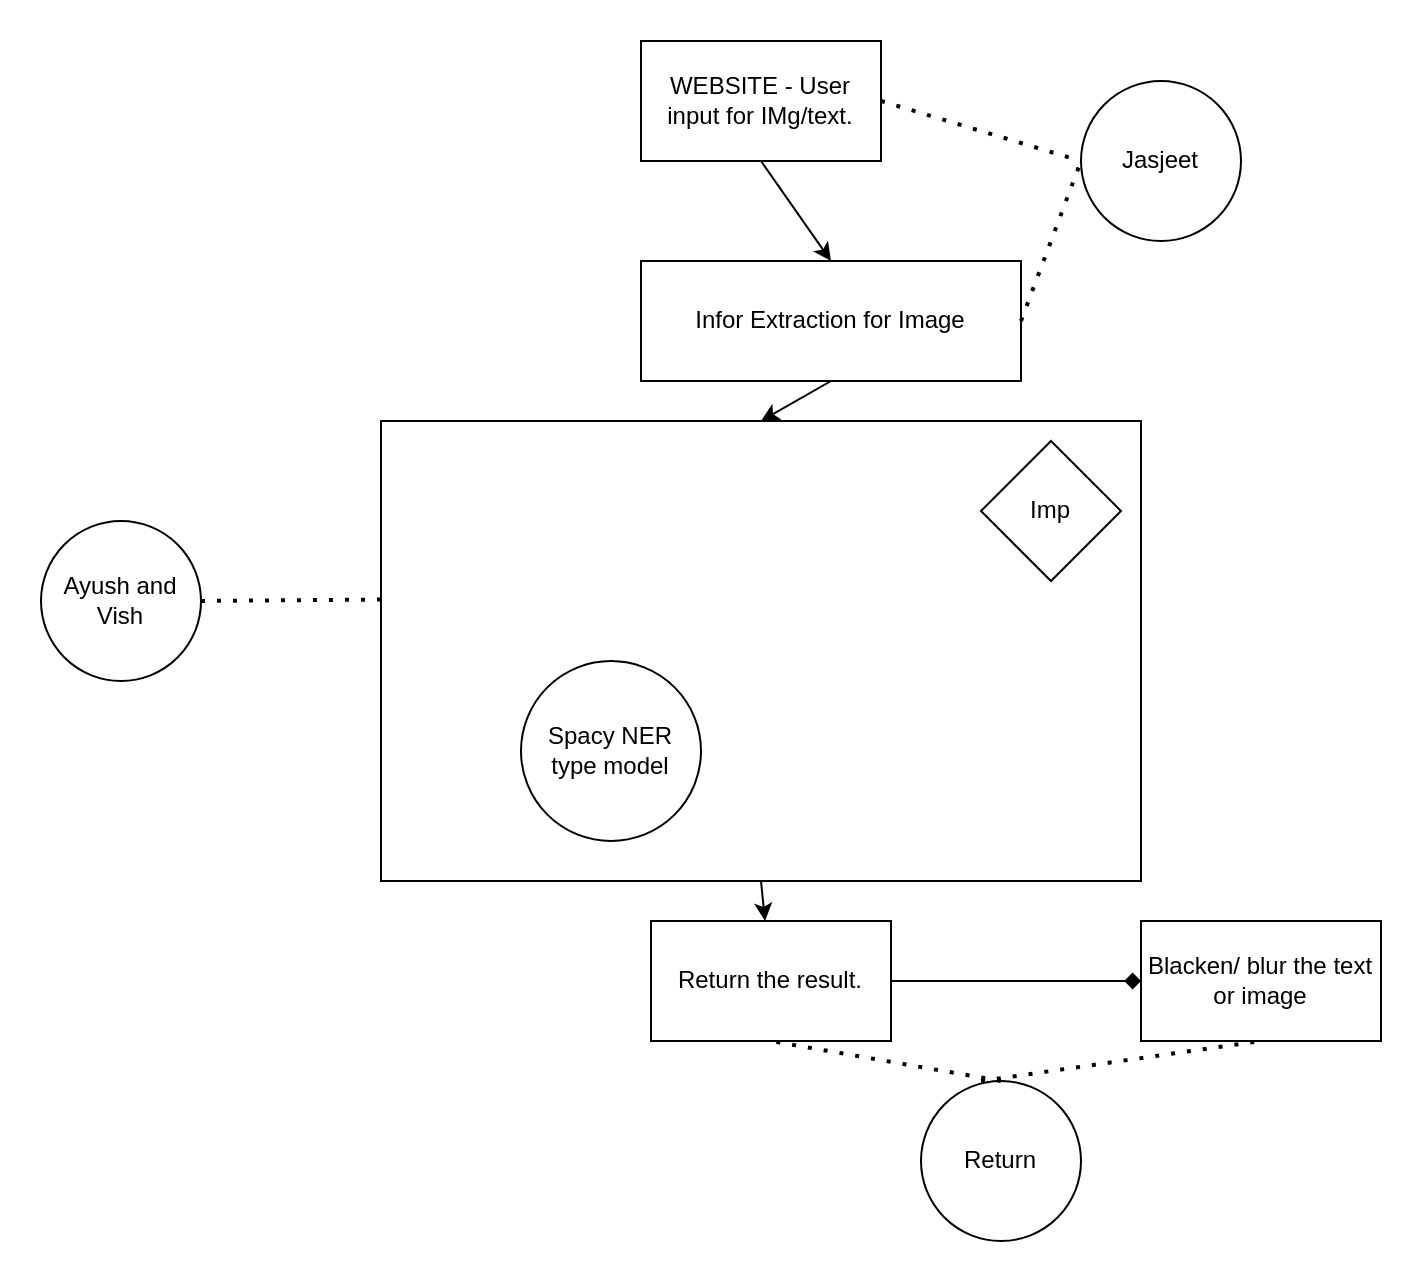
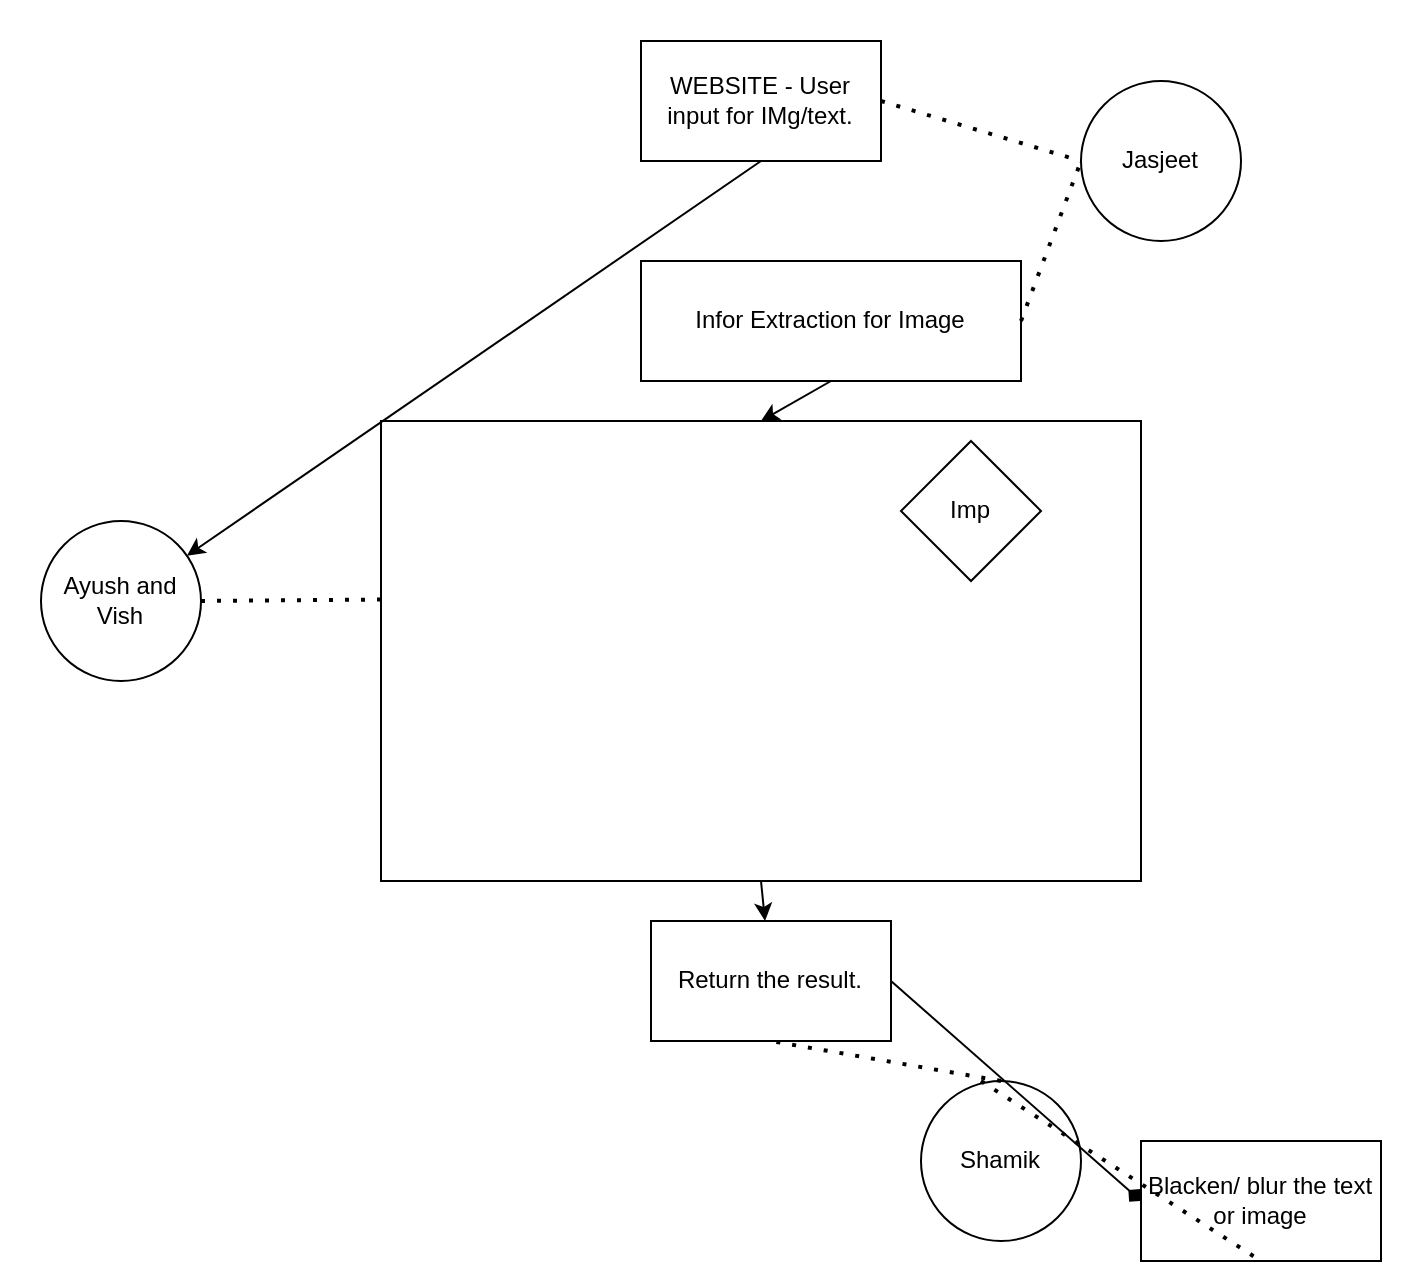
(792, 205) -> (480, 354)
(1051, 511) -> (971, 511)
(611, 751) -> none
(1261, 981) -> (1261, 1201)
(1001, 1161) -> (1001, 1161)
